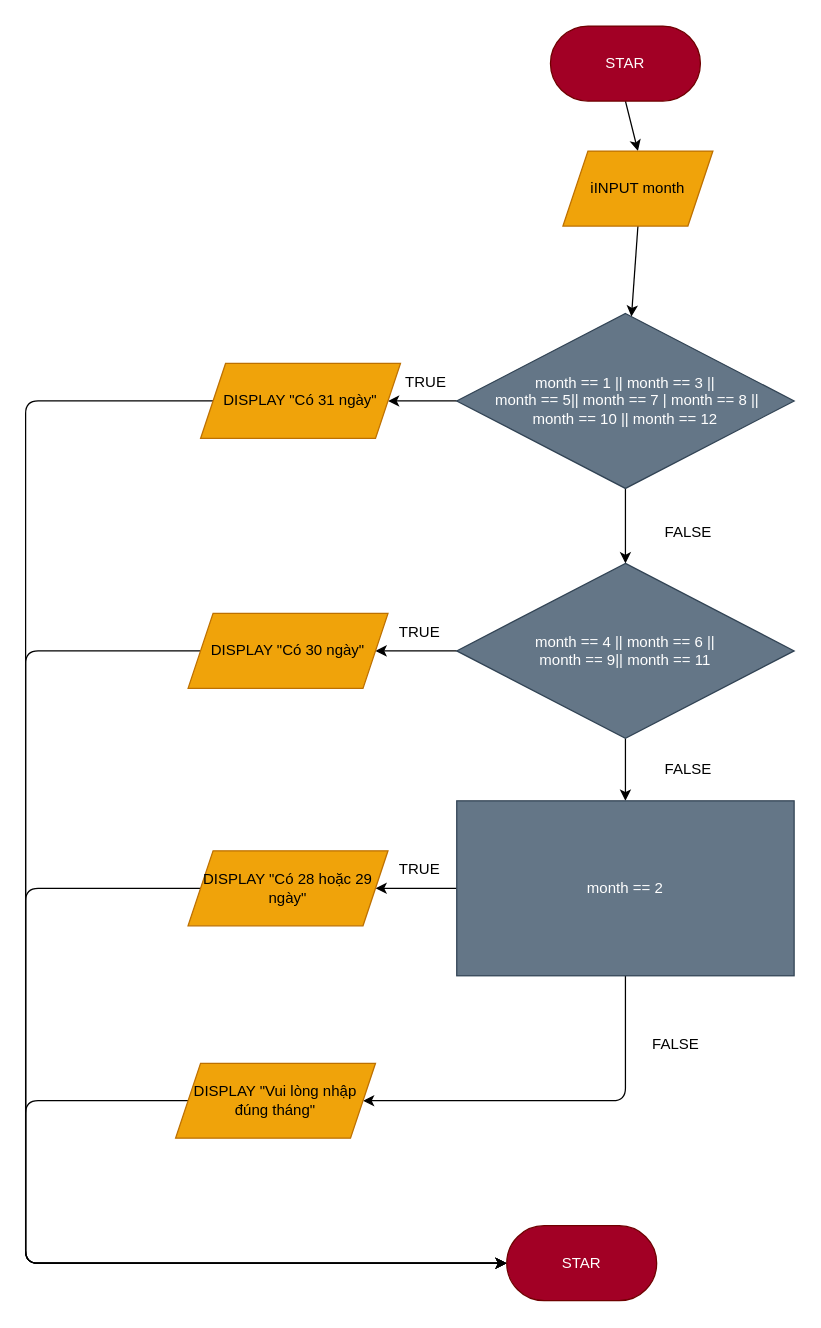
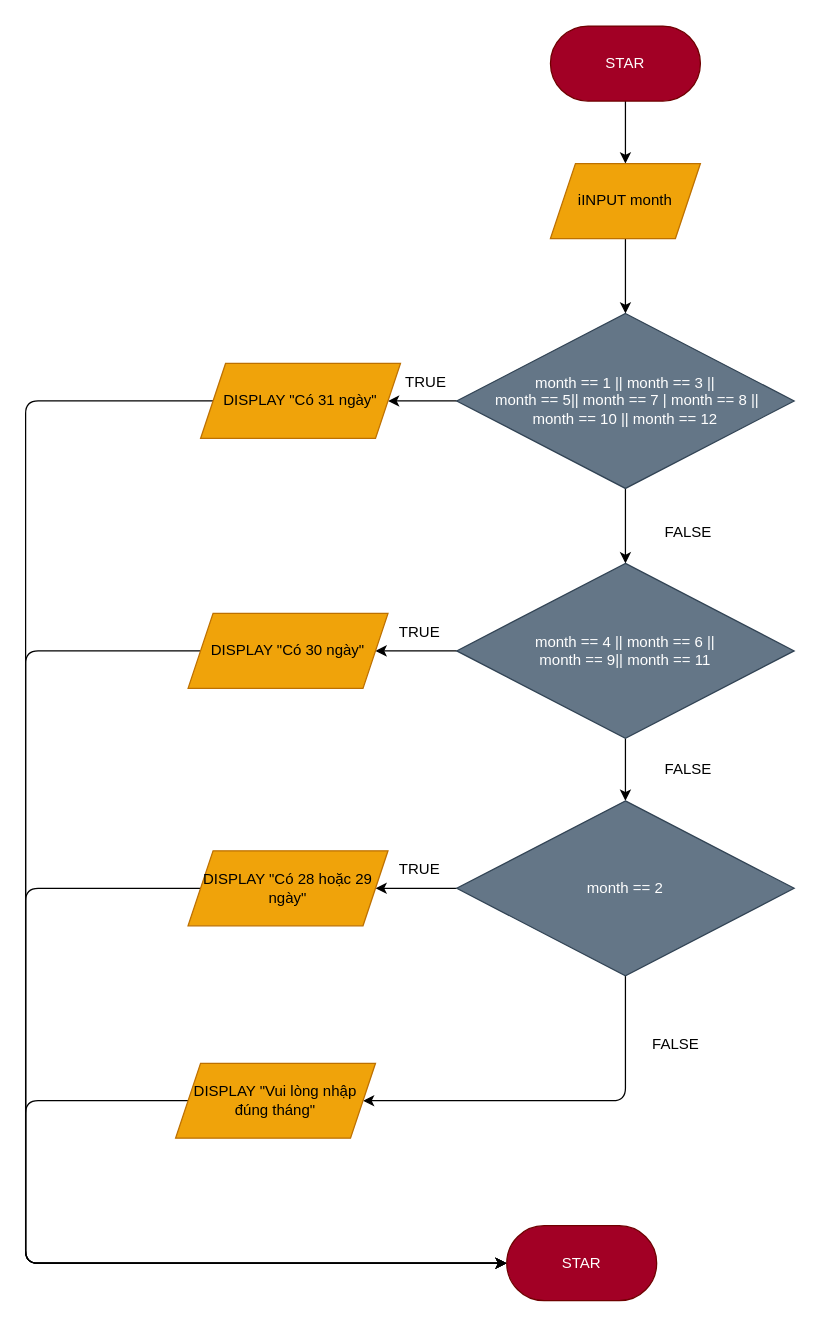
(638, 188) -> (626, 201)
(626, 888) -> (626, 888)
